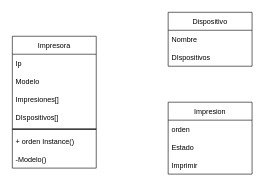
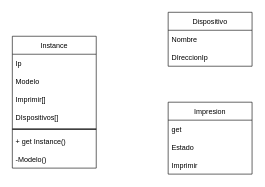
(54, 46) -> (54, 46)
(194, 58) -> (193, 58)
(41, 100) -> (34, 100)
(182, 130) -> (178, 130)
(50, 142) -> (46, 142)
